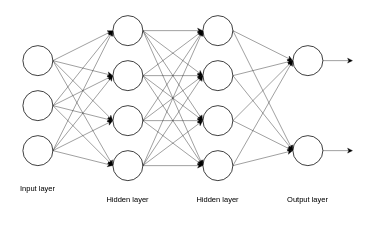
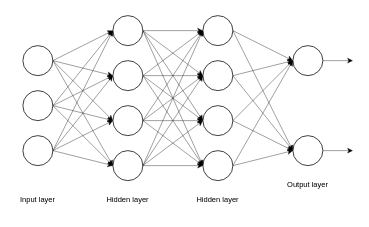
(38, 188) -> (38, 199)
(308, 199) -> (308, 184)
